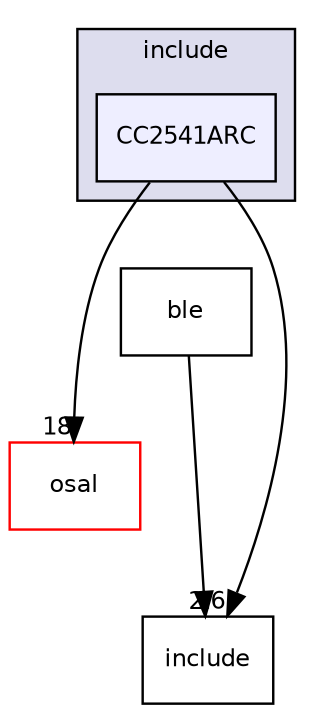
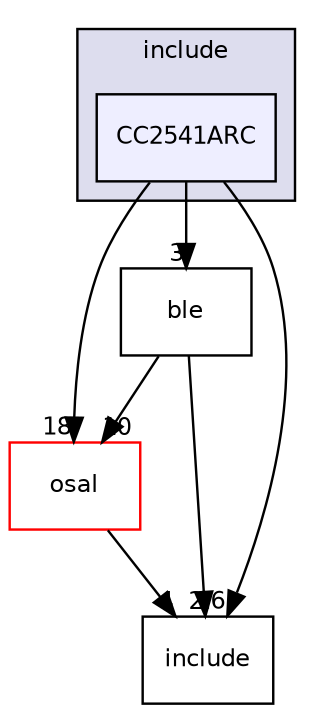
none -> (186, 216)
none -> (137, 389)
none -> (134, 564)
